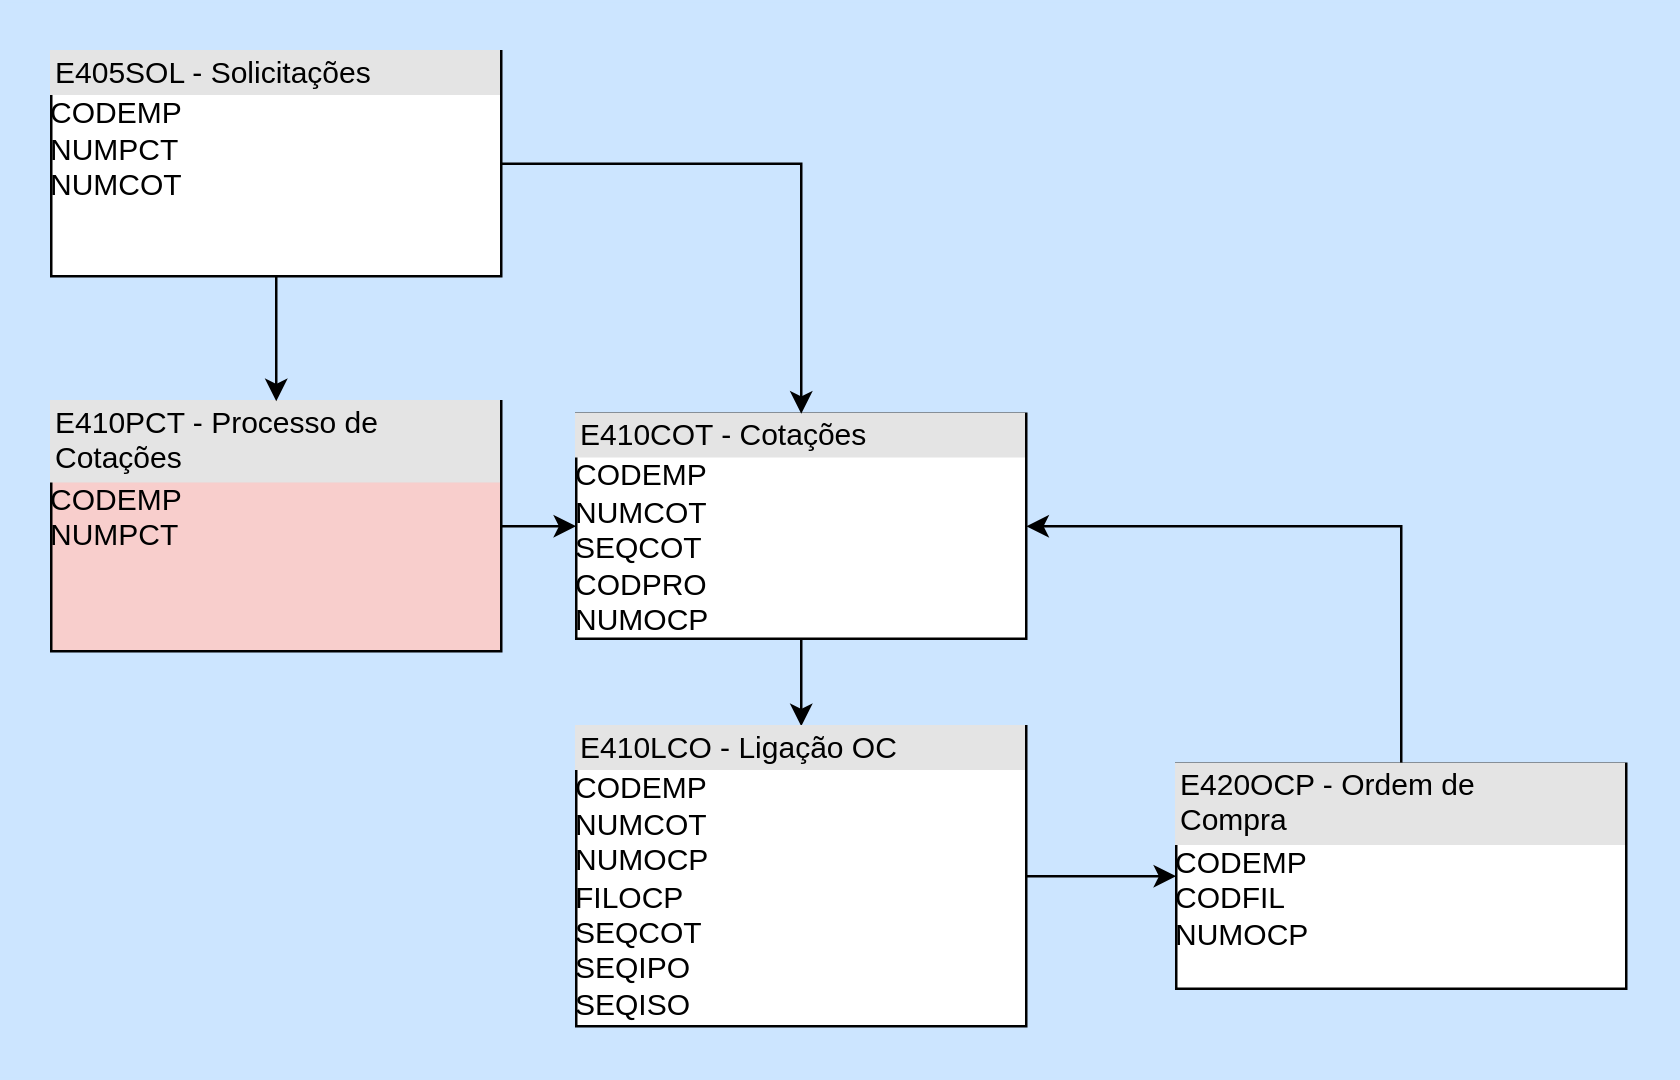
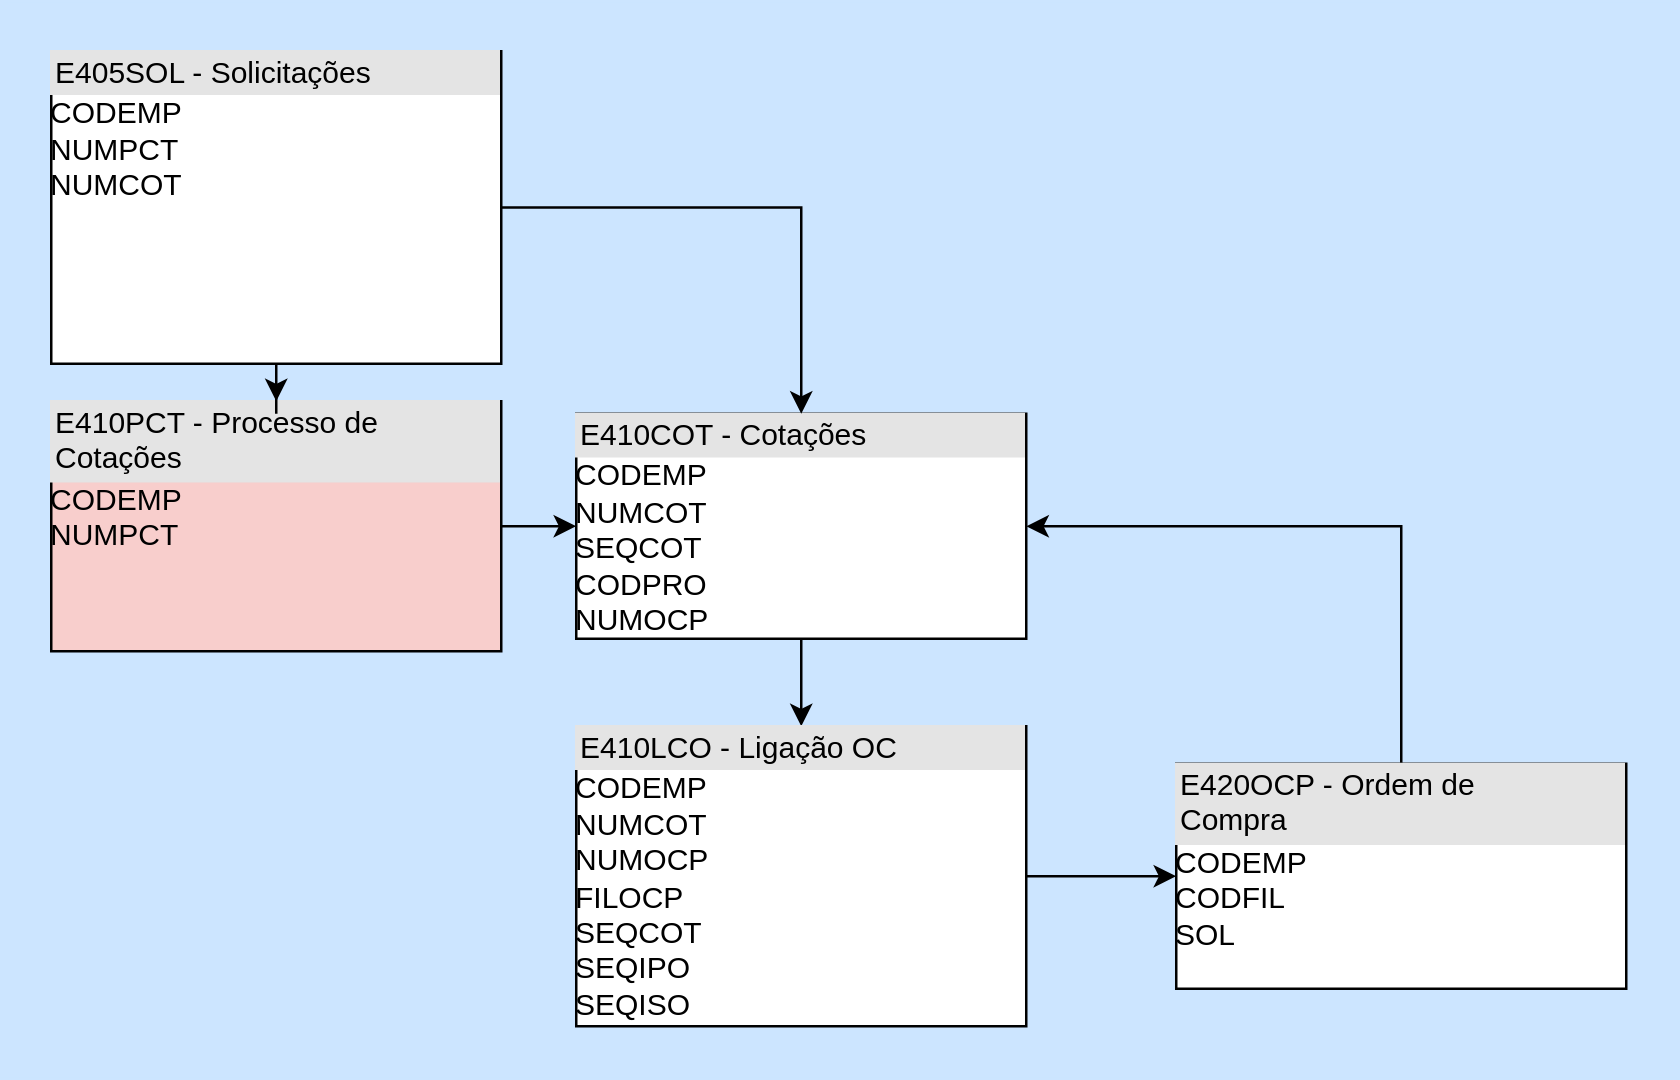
(276, 164) -> (276, 208)
(1371, 836) -> (1371, 836)
